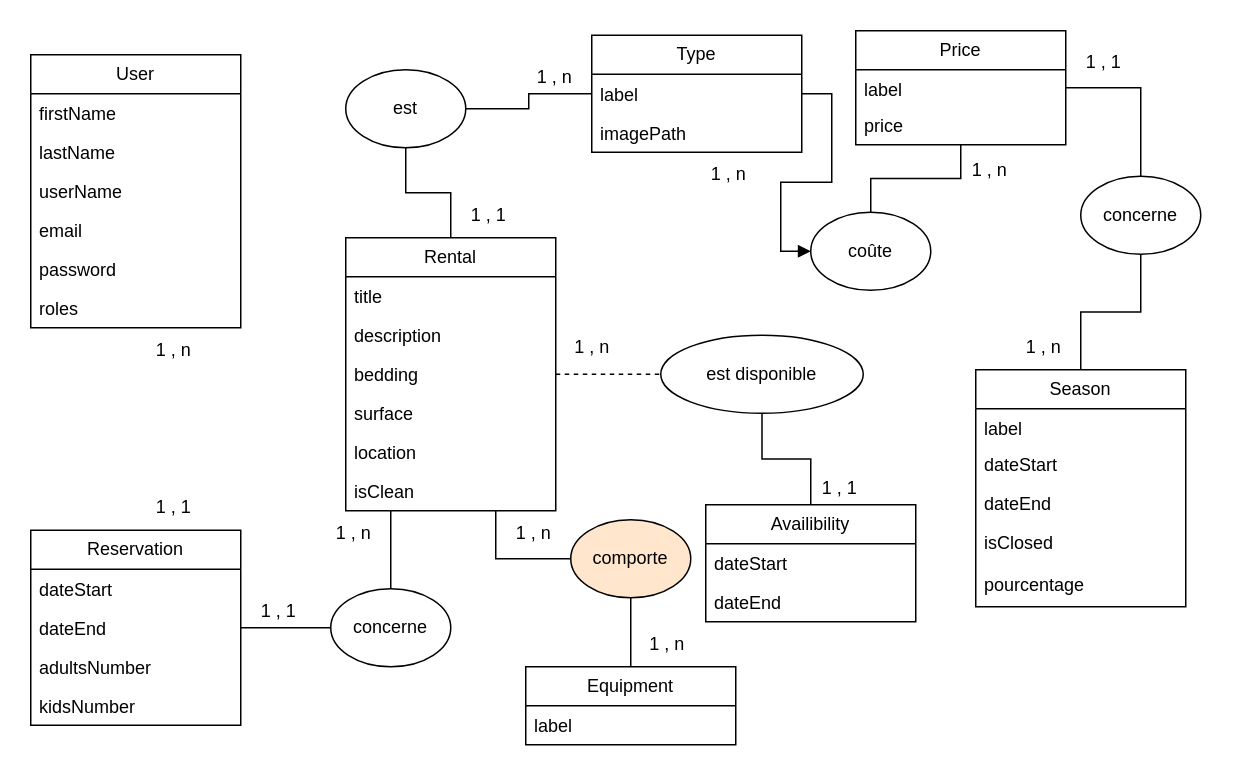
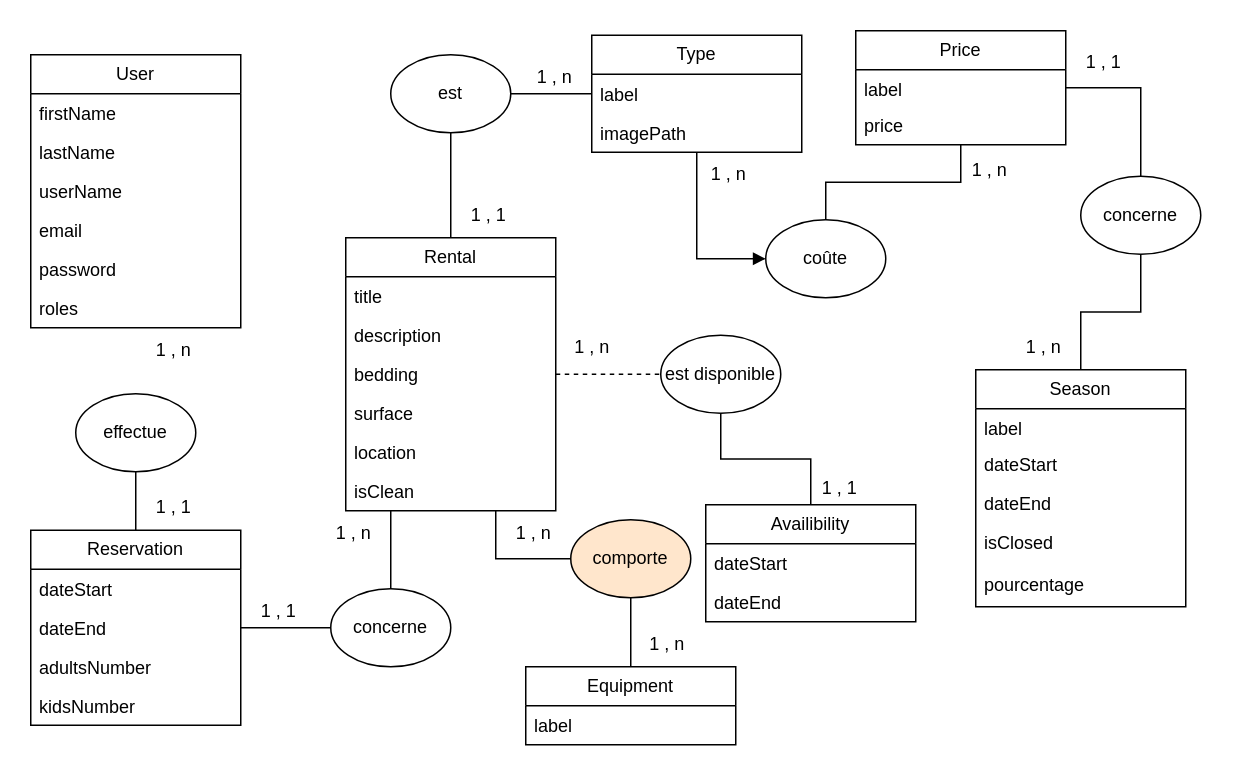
(406, 109) -> (451, 94)
(871, 251) -> (826, 259)
(762, 374) -> (721, 374)
none -> (136, 433)
none -> (136, 500)
